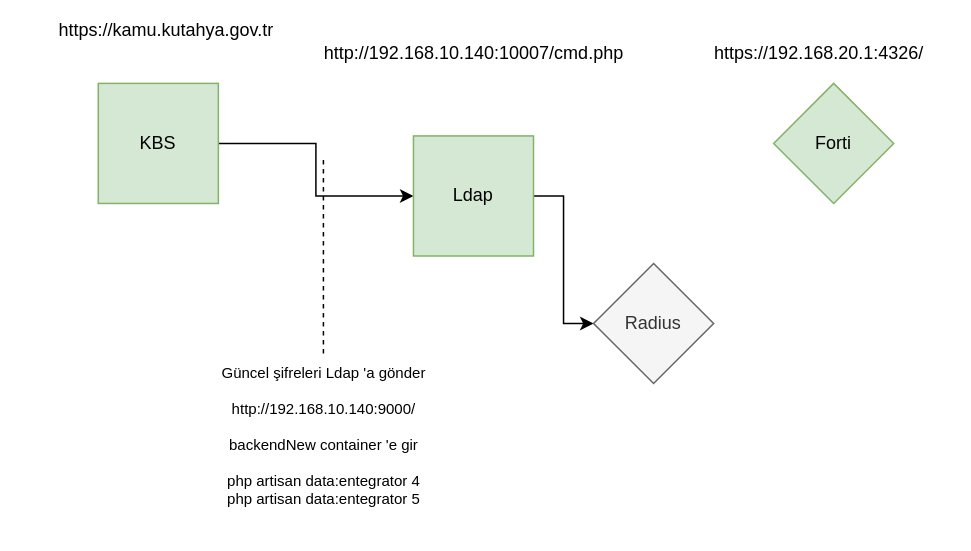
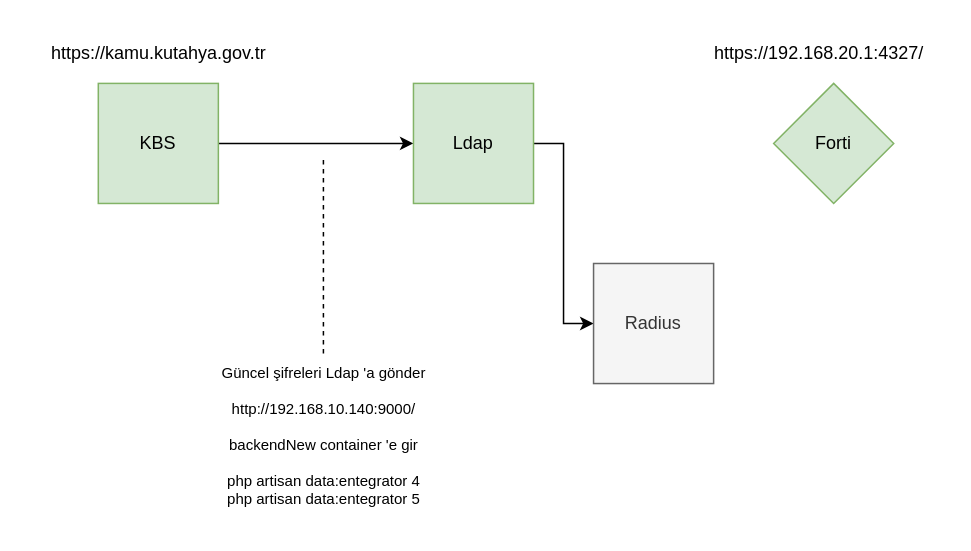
(166, 31) -> (158, 53)
(473, 53) -> none
(819, 53) -> (819, 53)
(473, 196) -> (473, 143)
(653, 323) -> (653, 323)
